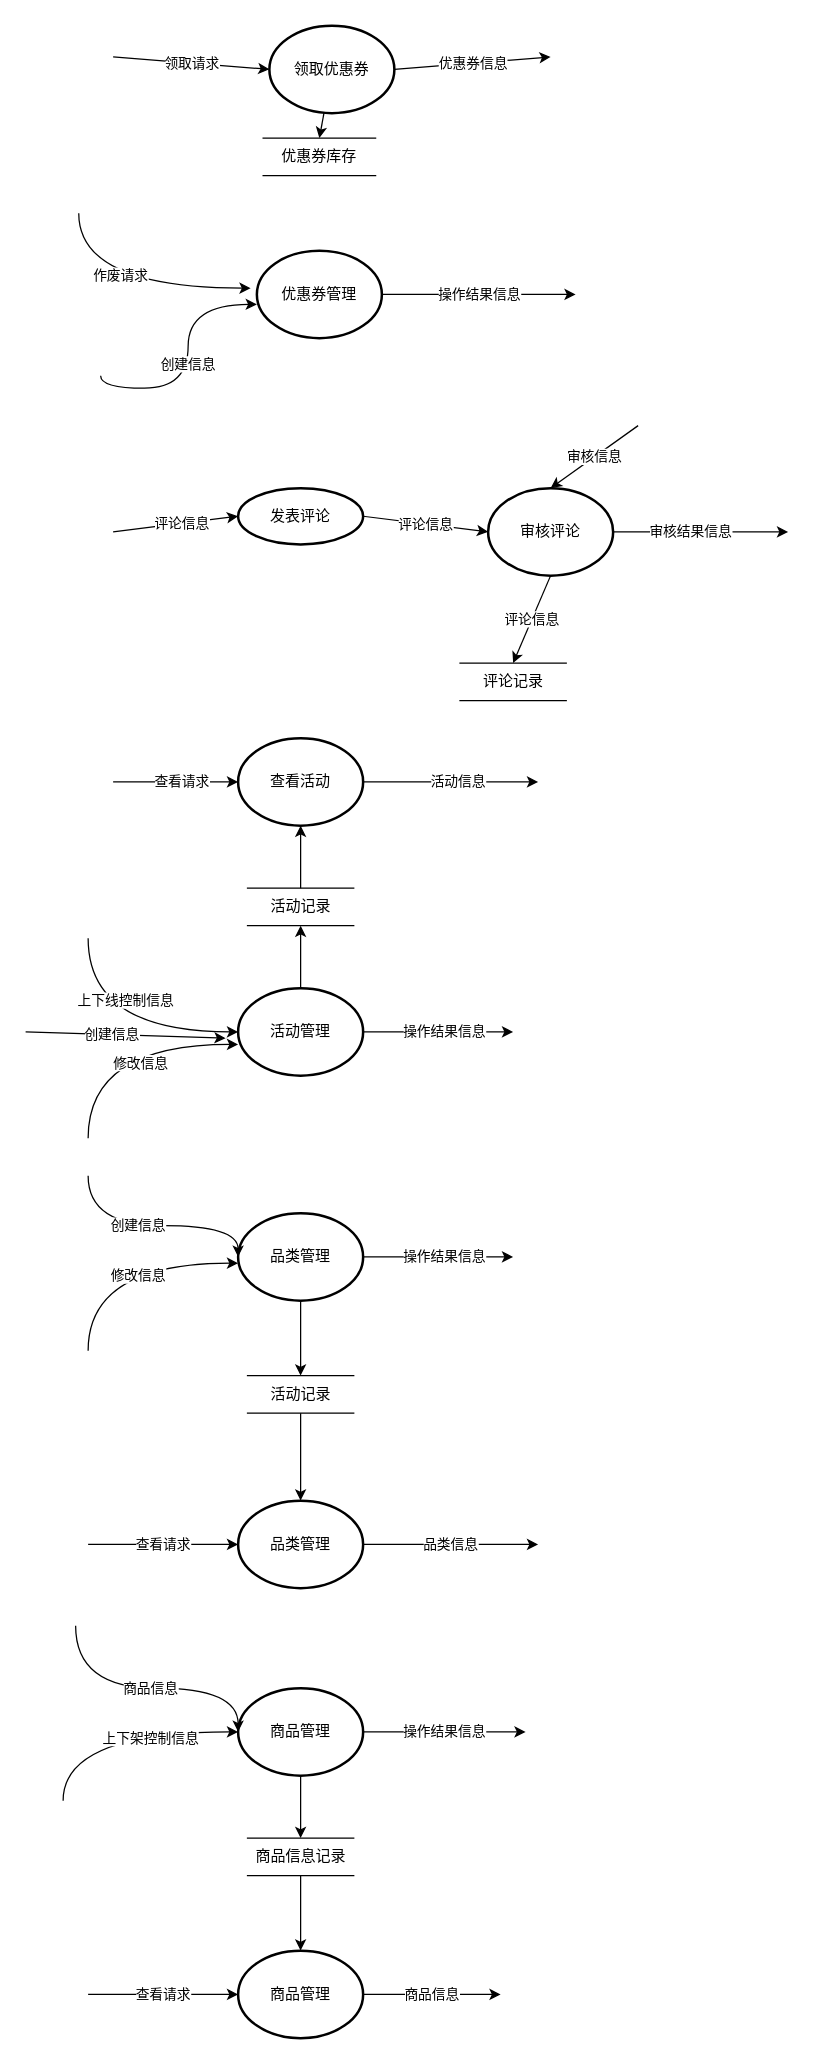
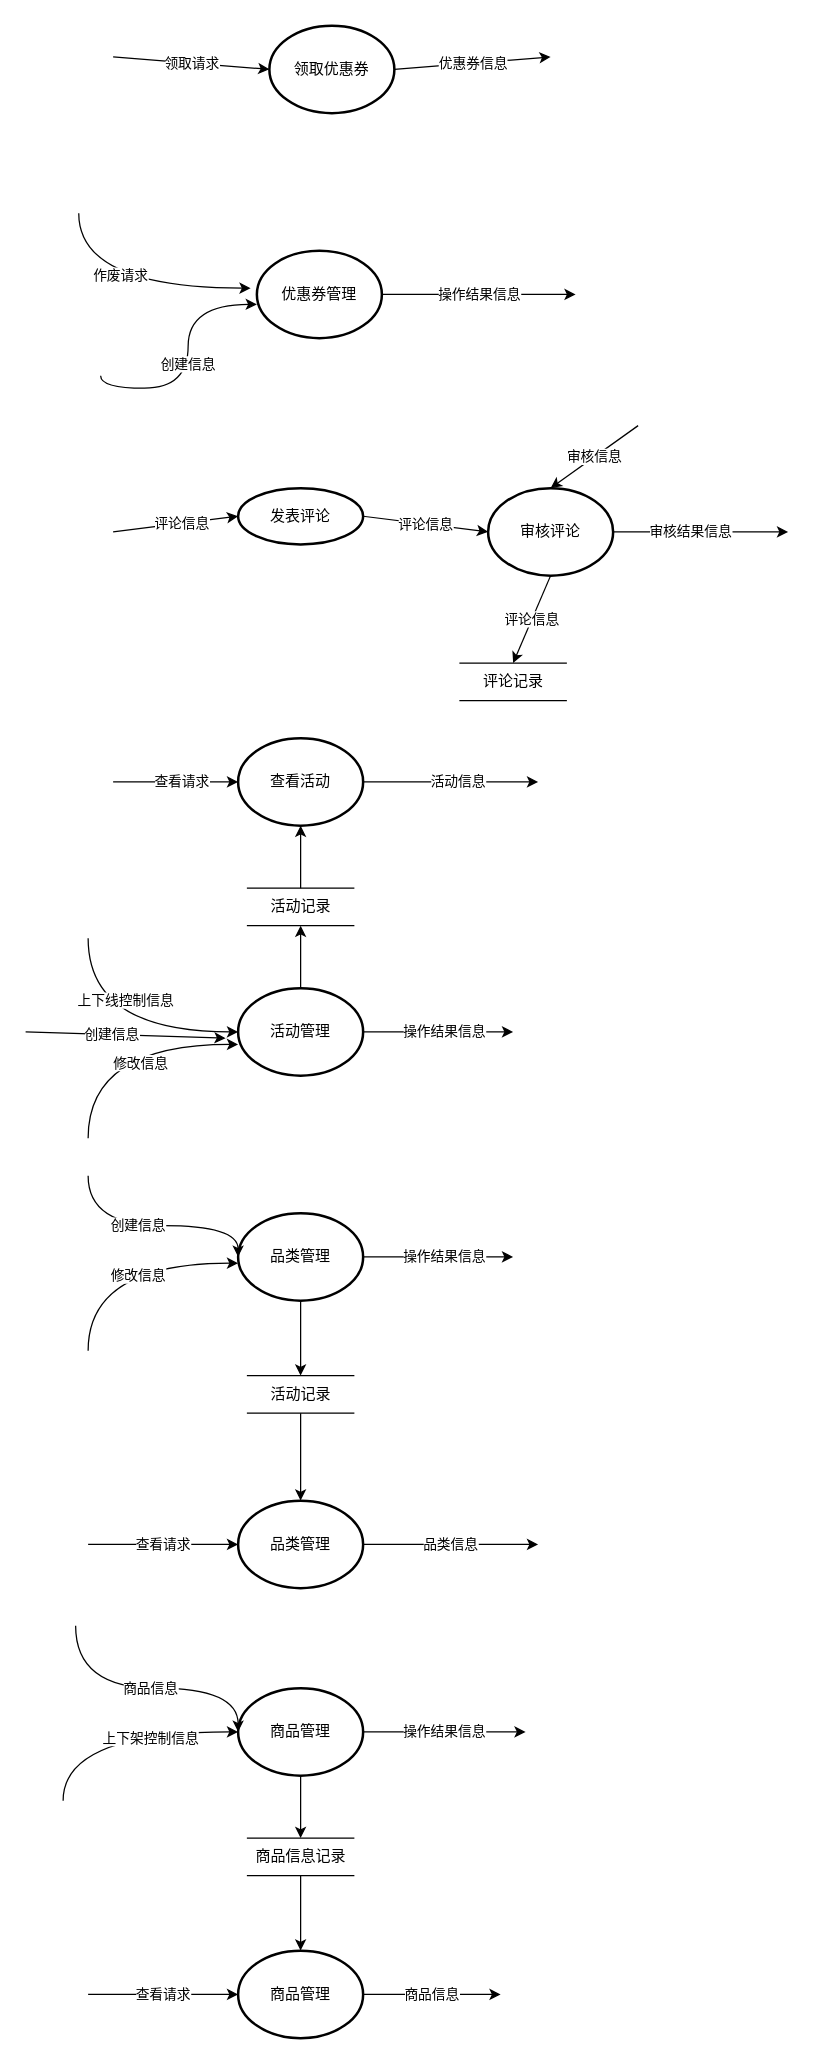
(322, 121) -> none
(319, 157) -> none
